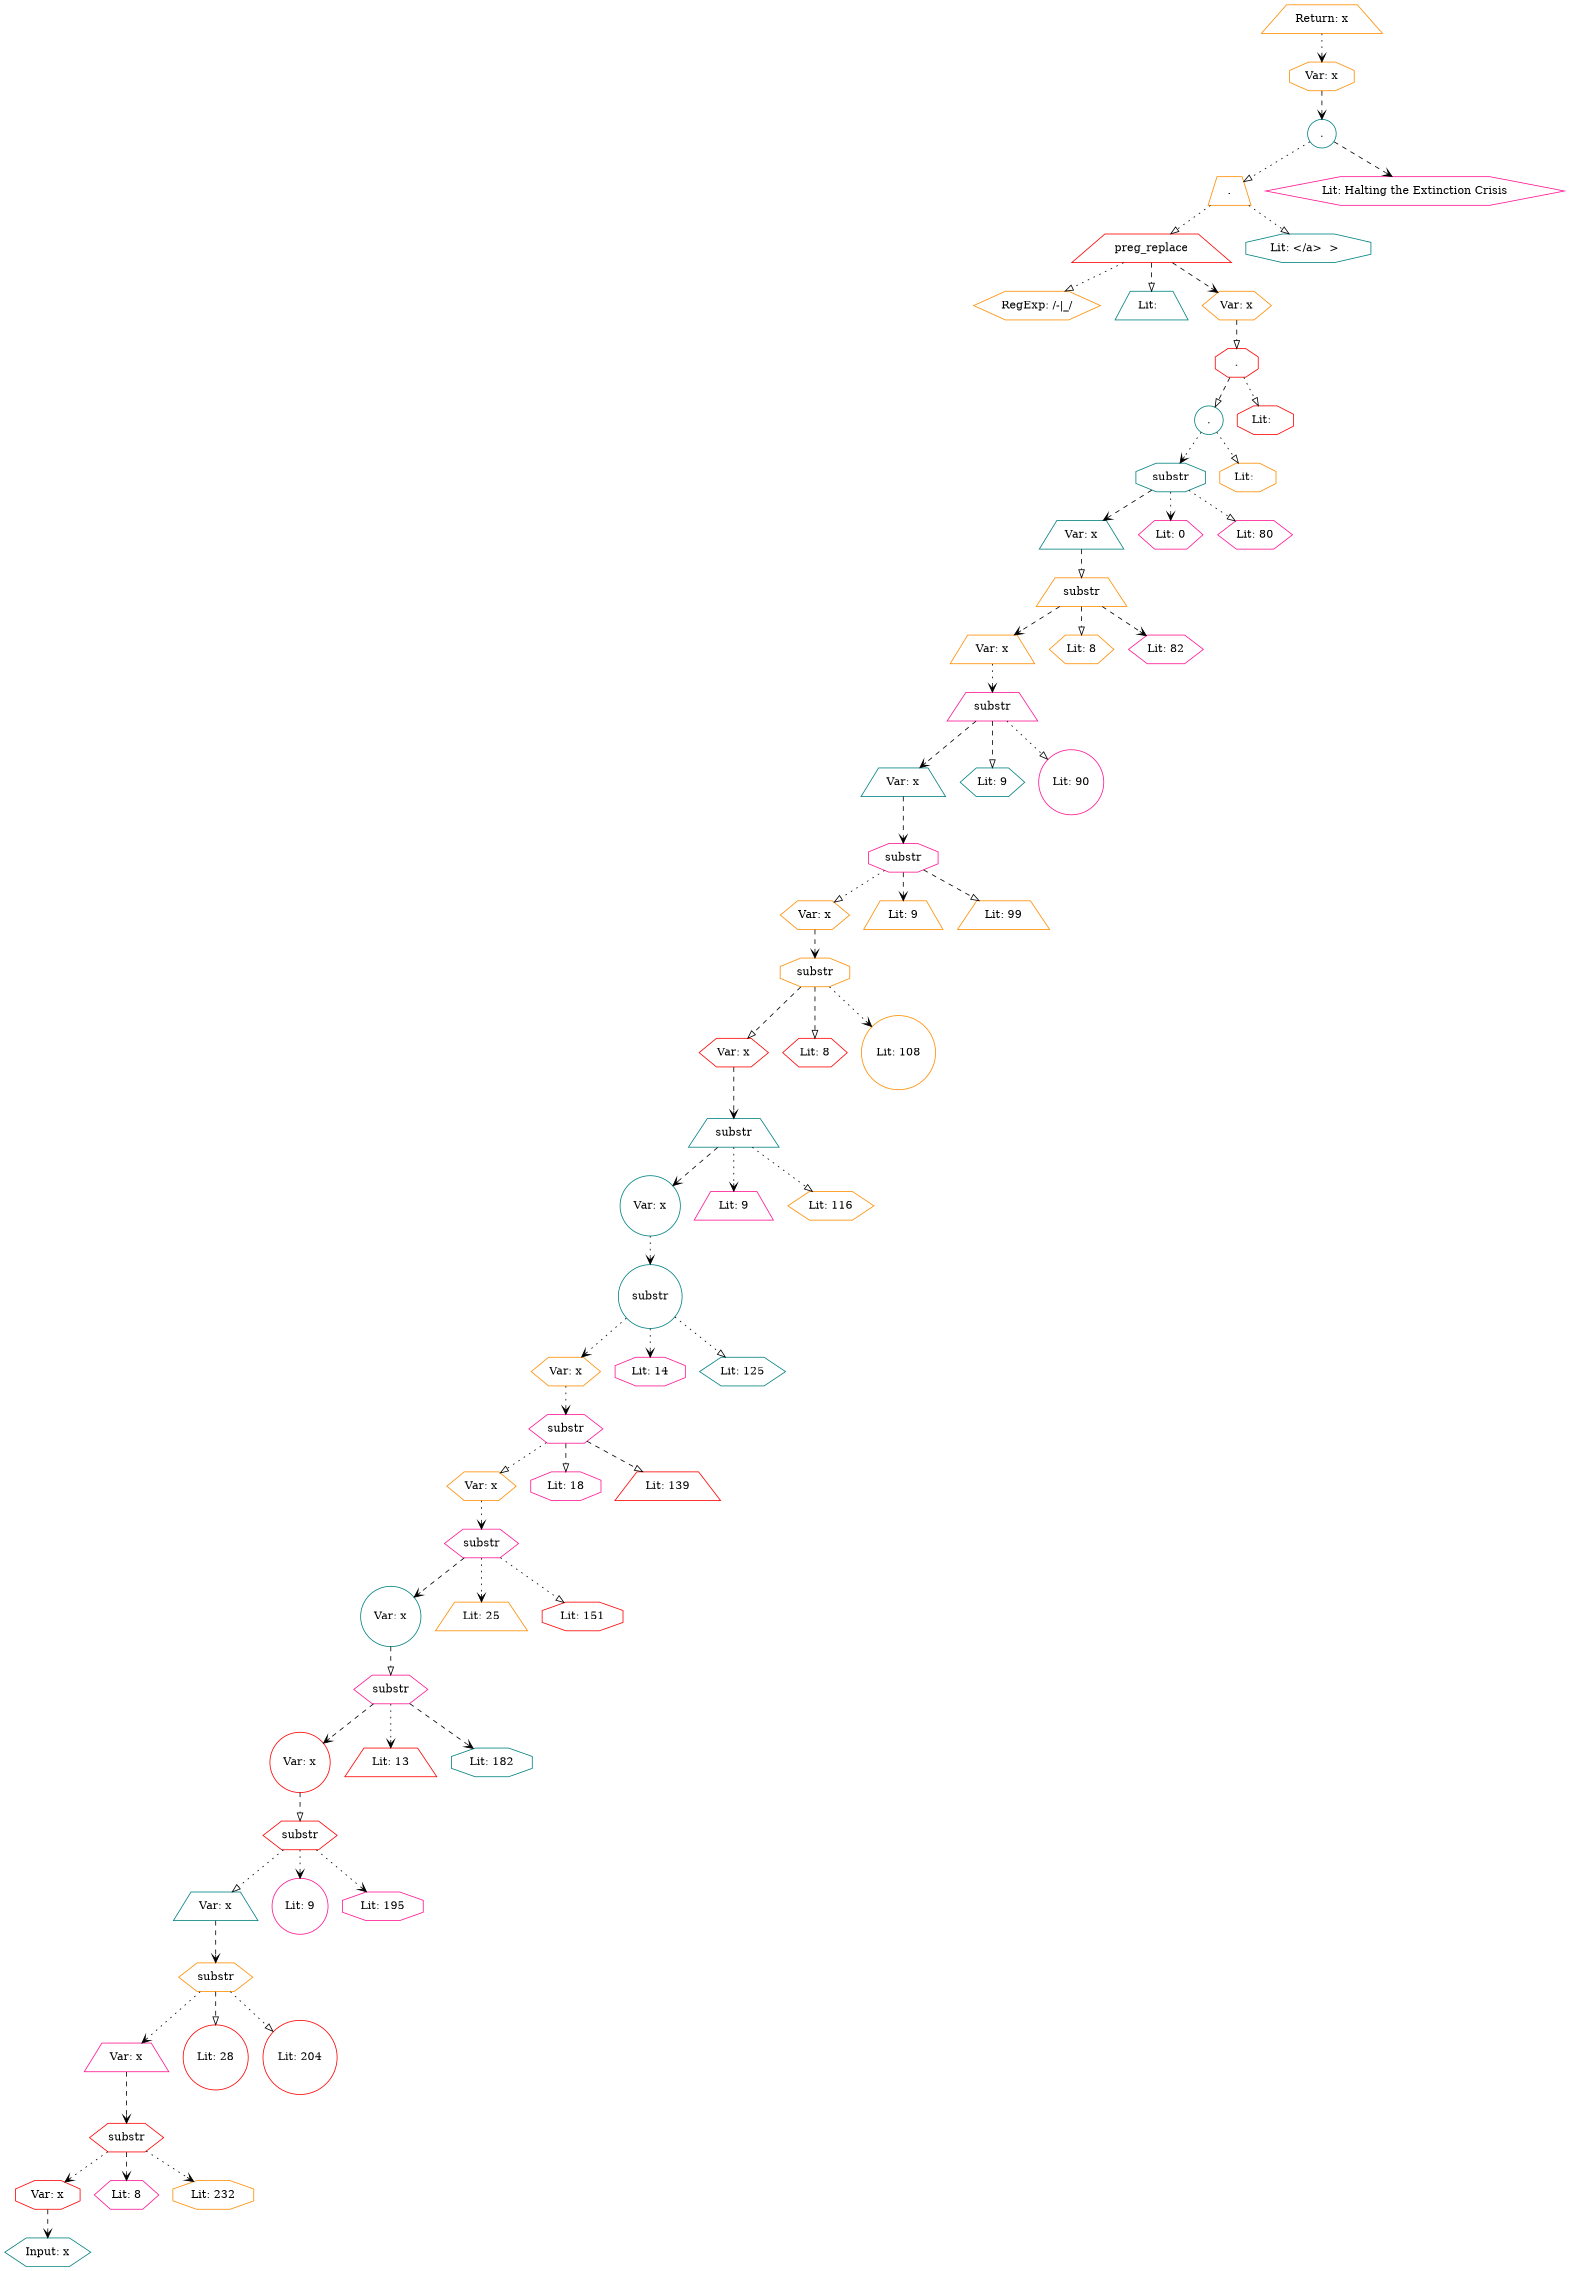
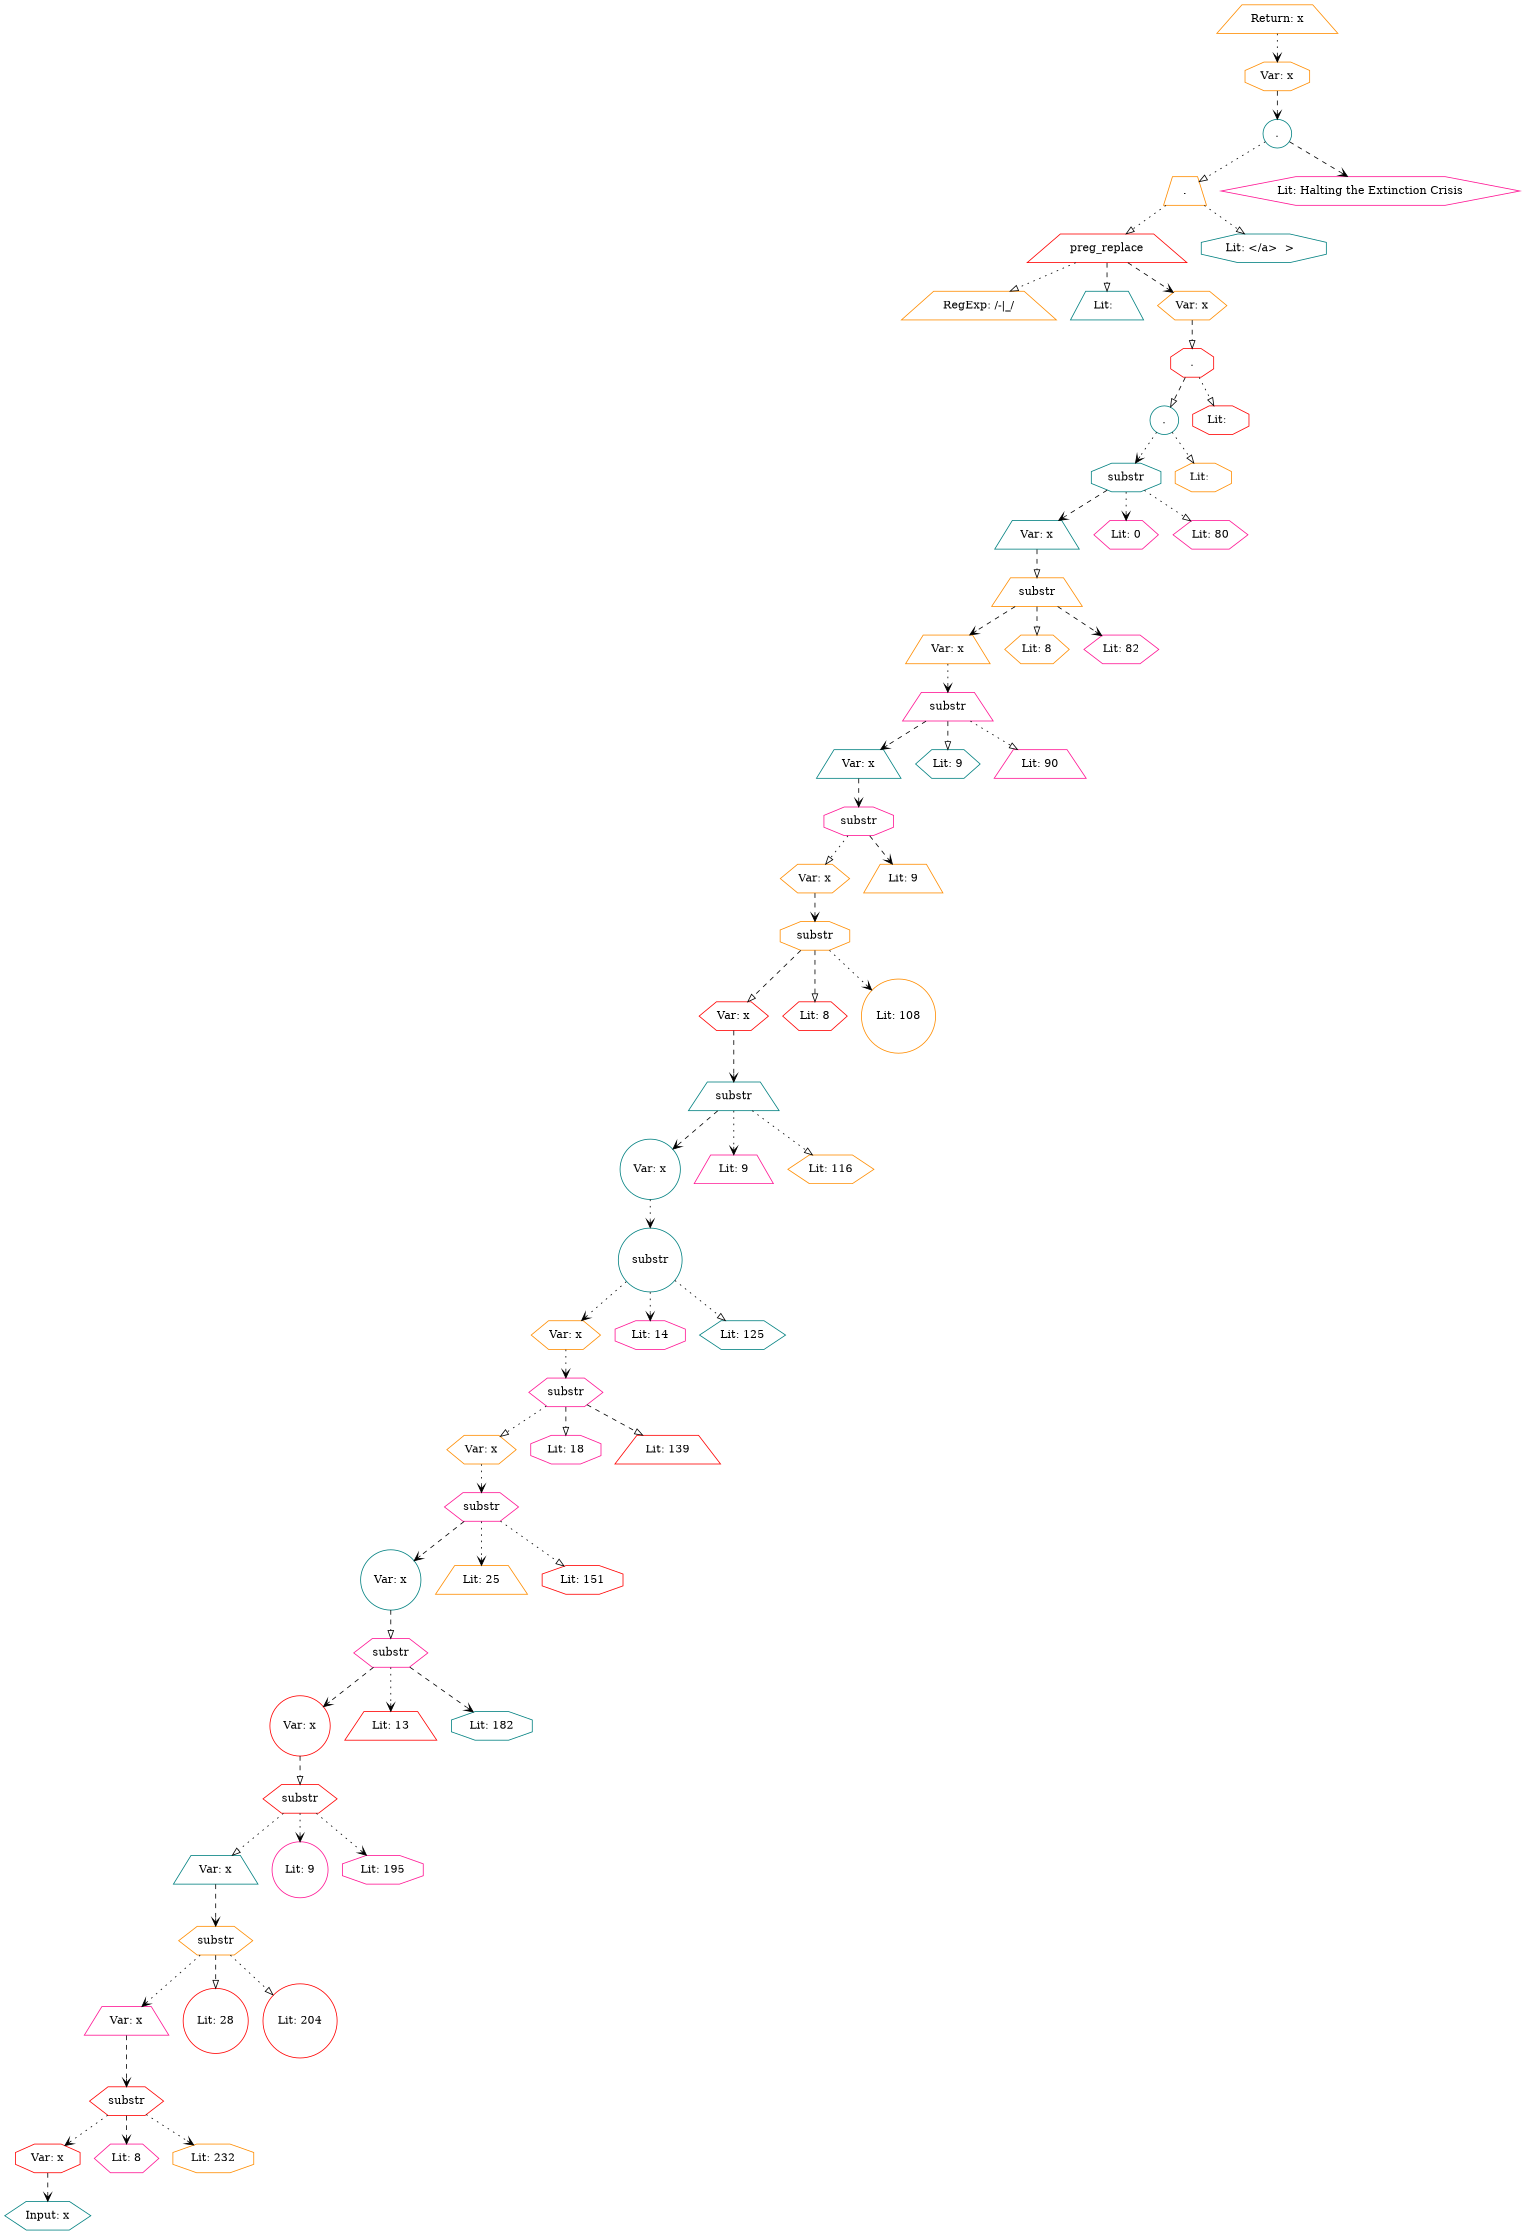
(1037, 306) -> (979, 306)
(1071, 782) -> (1040, 764)
(1004, 915) -> none
